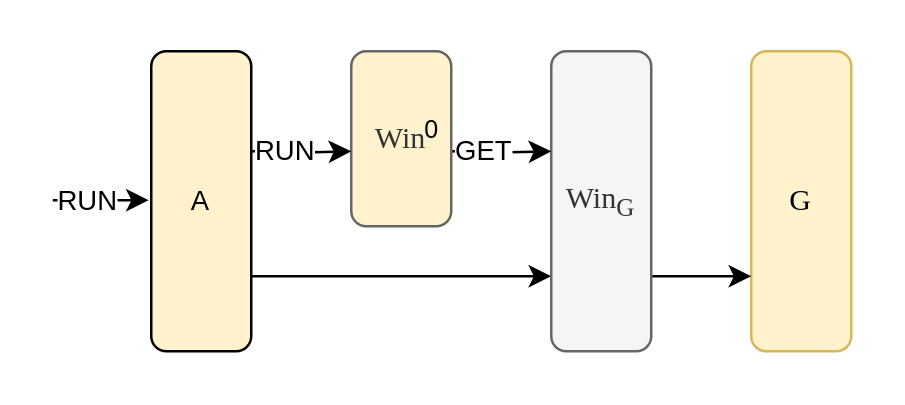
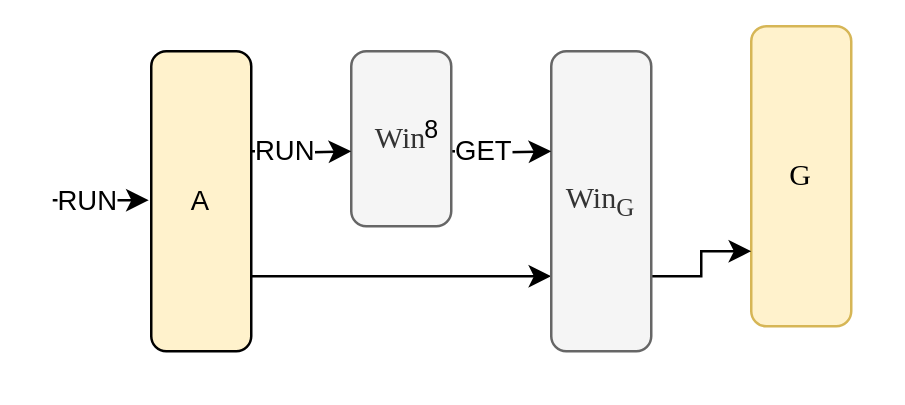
(433, 129) -> (433, 129)
(401, 139) -> (401, 139)
(801, 201) -> (801, 176)
